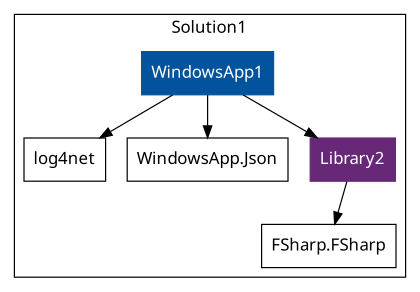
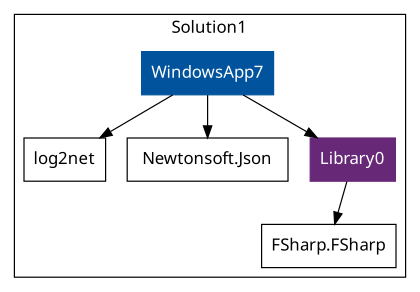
(208, 73) -> (208, 73)
(65, 160) -> (65, 160)
(208, 160) -> (208, 160)
(353, 160) -> (353, 160)
